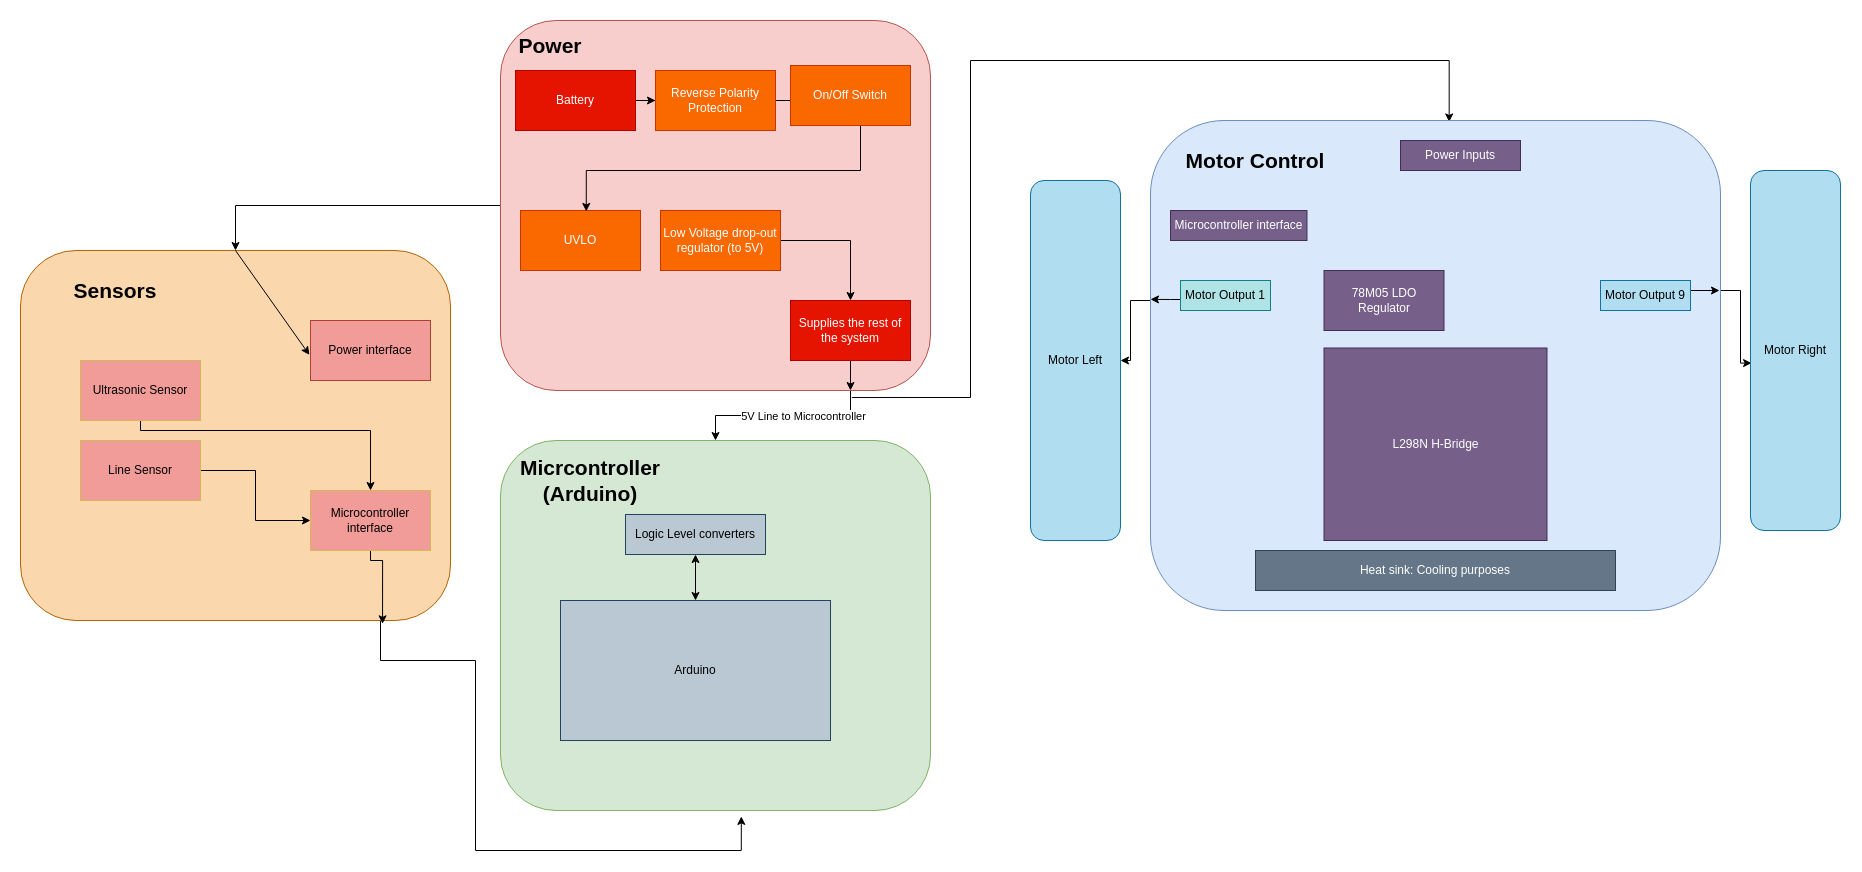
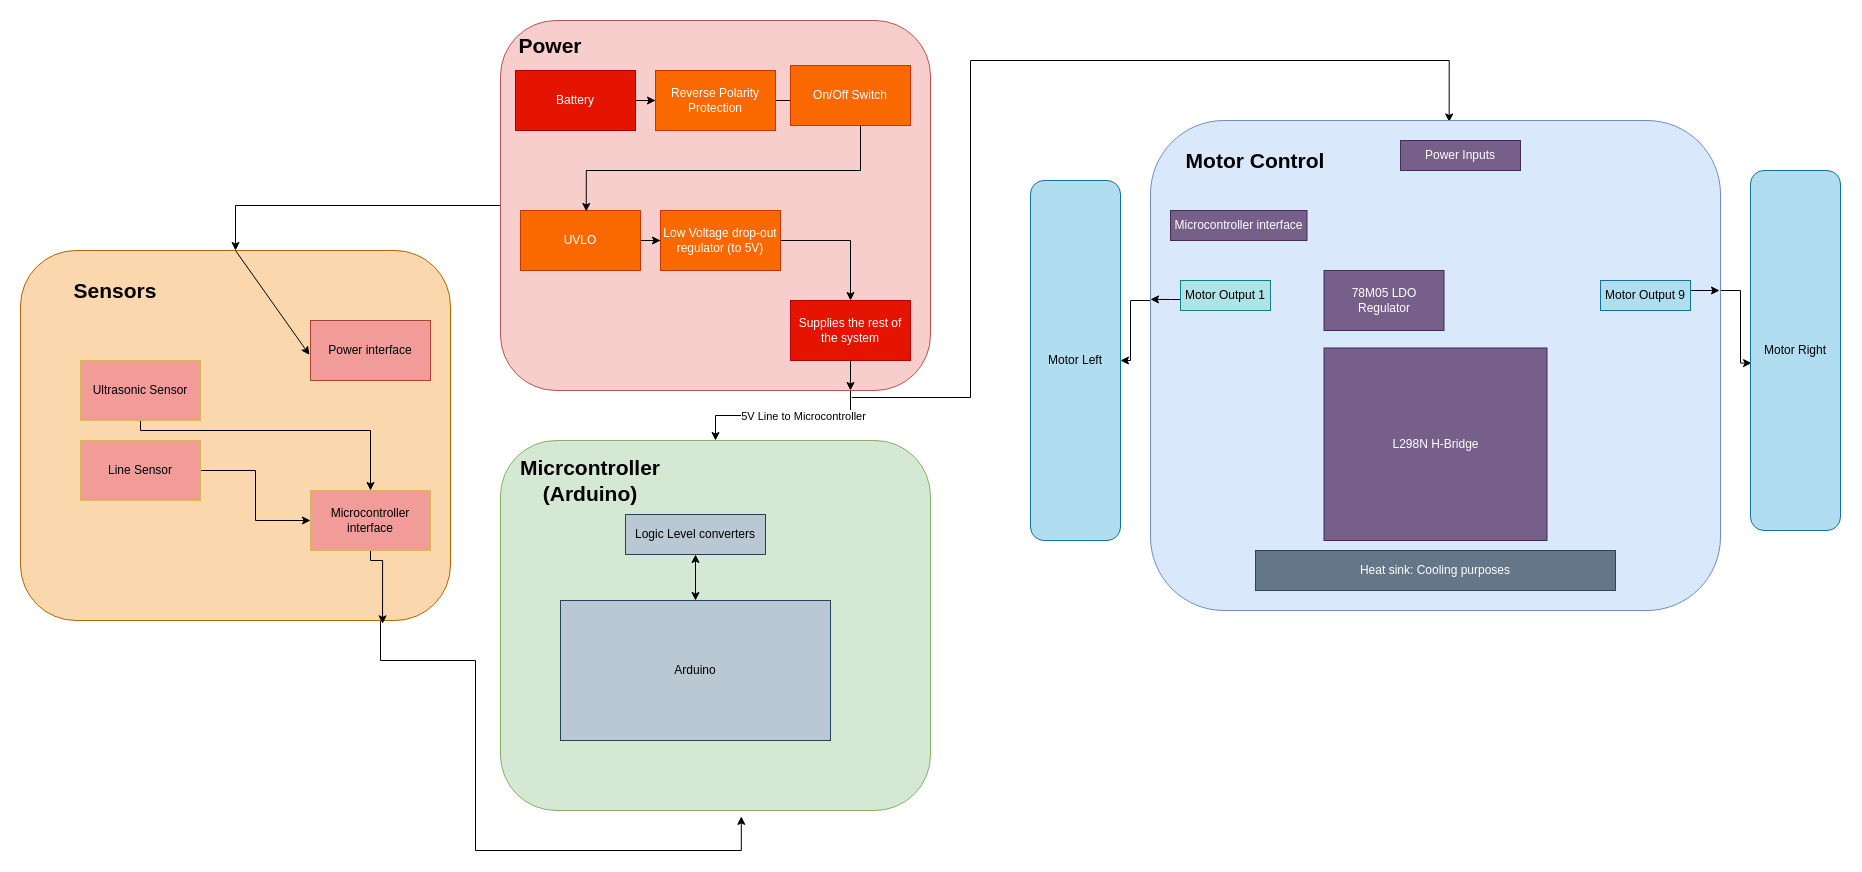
none -> (655, 241)
